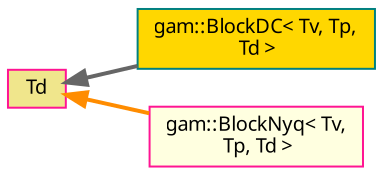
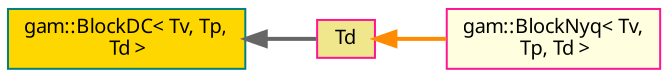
(112, 72) -> (291, 39)
